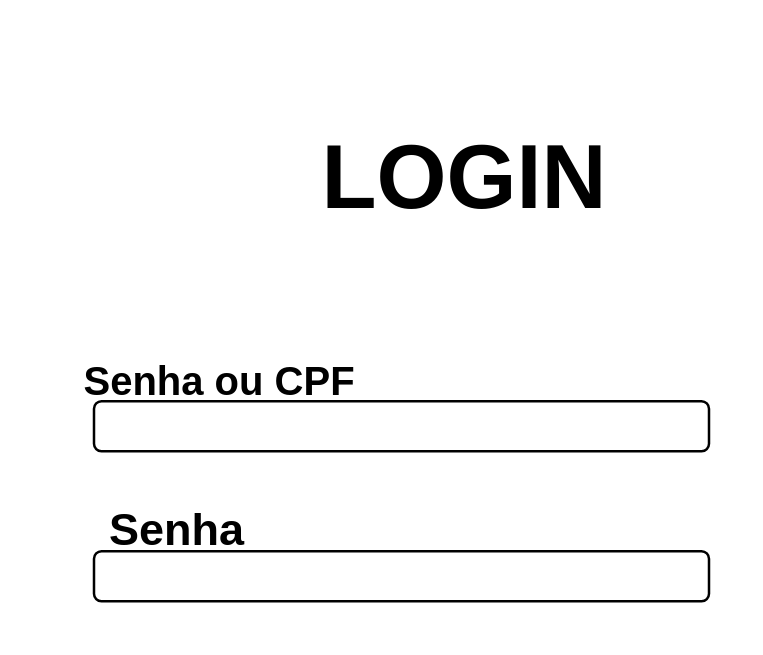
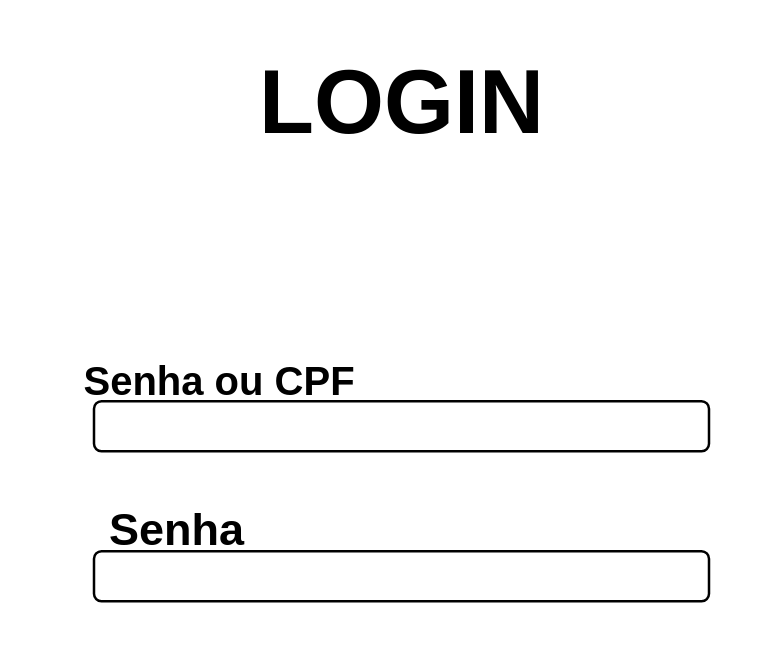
(464, 176) -> (401, 101)
